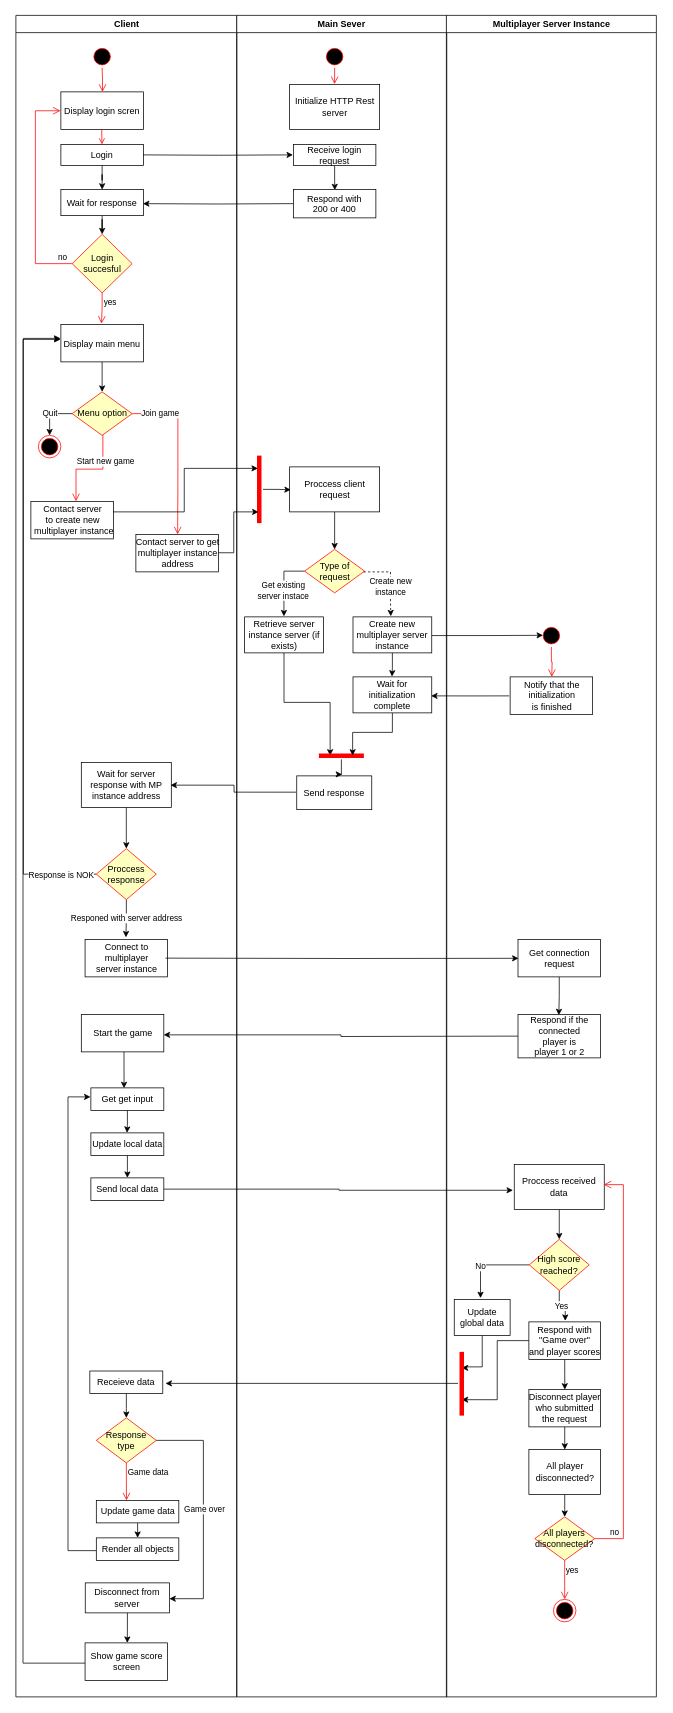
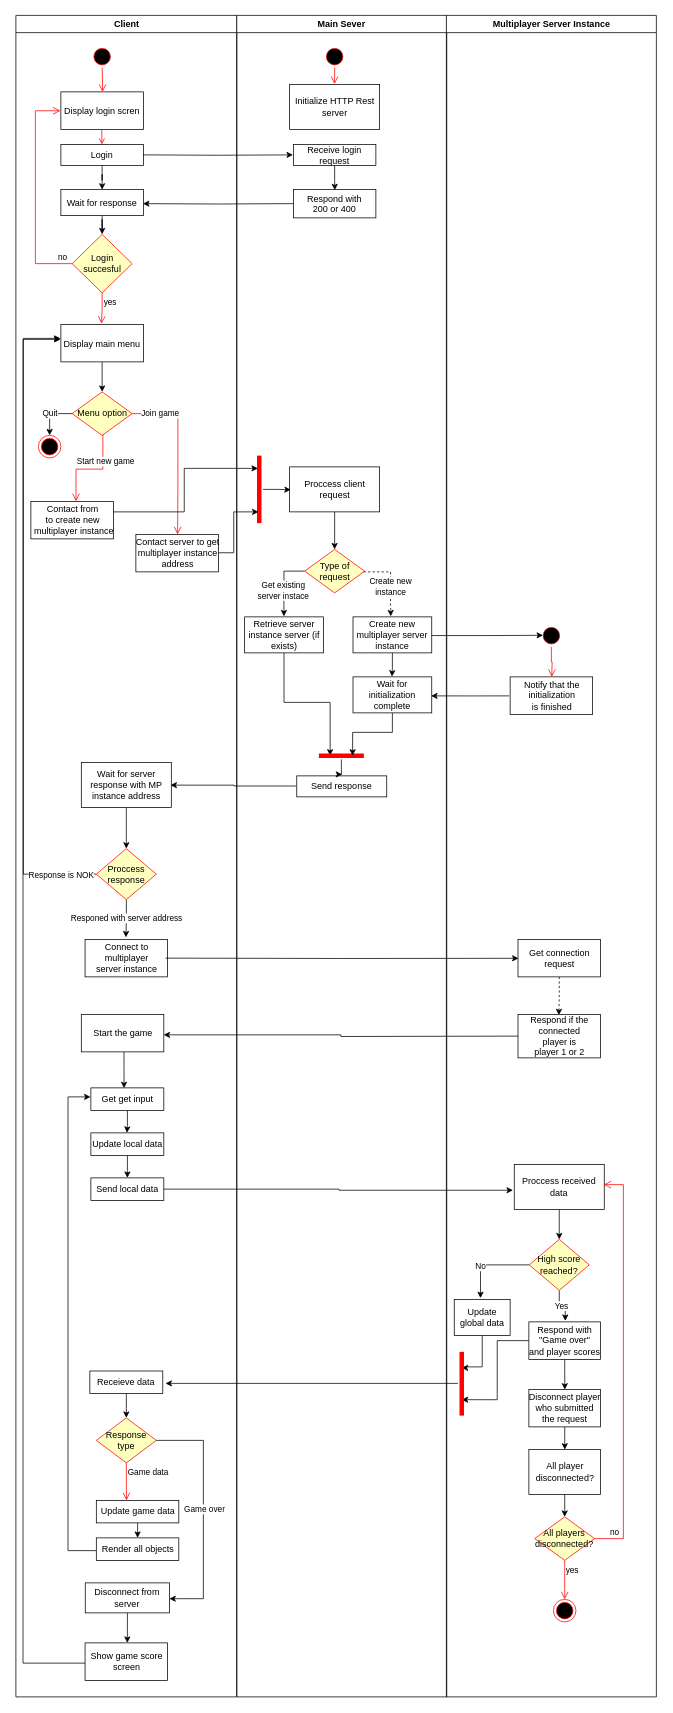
(73, 520) -> (73, 520)
(334, 793) -> (342, 786)
(559, 993) -> (559, 993)
